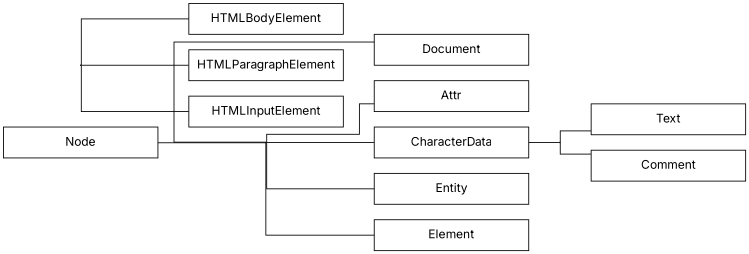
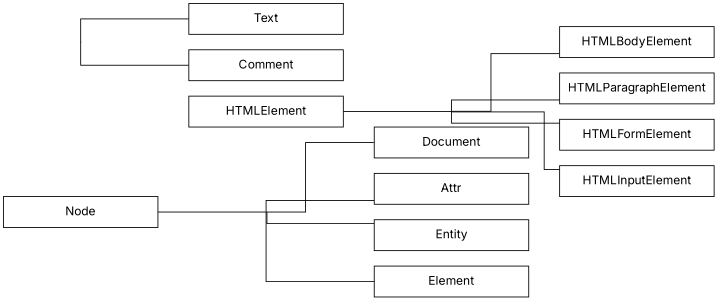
none -> (266, 112)
none -> (637, 135)
(451, 142) -> none
